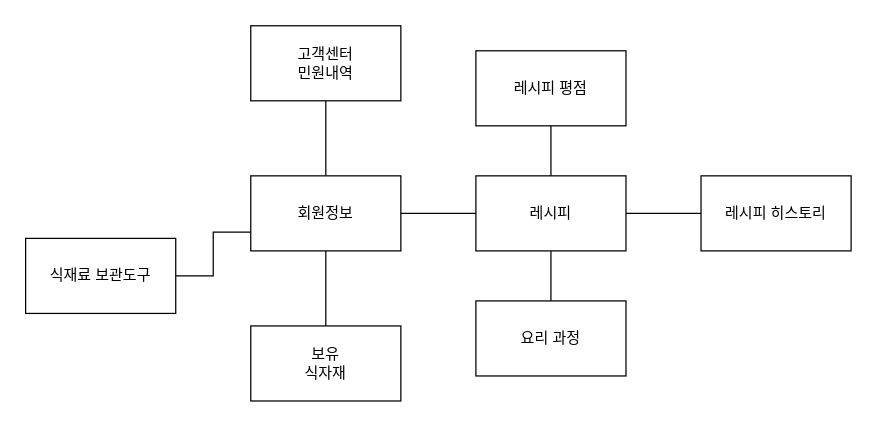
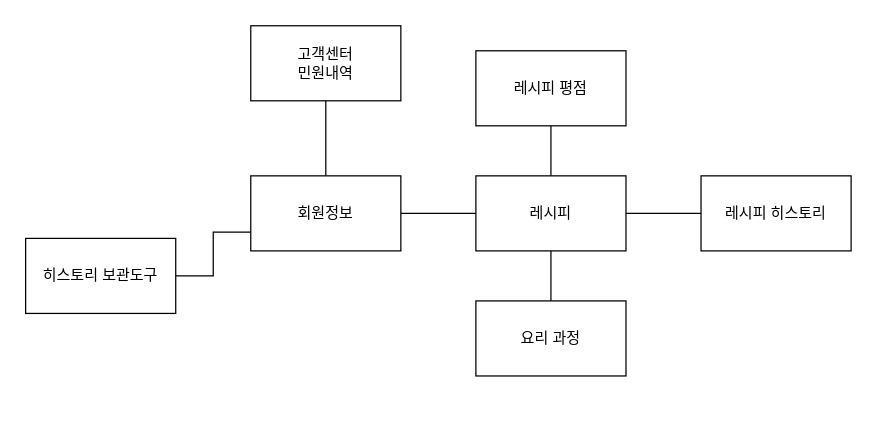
(101, 276) -> (101, 276)
(326, 288) -> none
(326, 363) -> none
